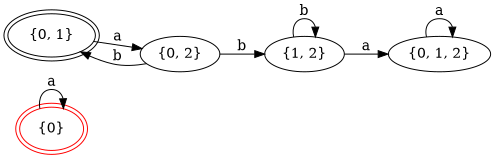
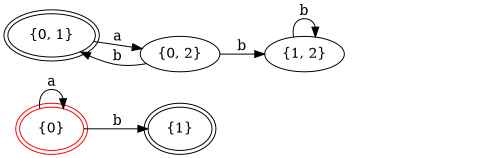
(440, 54) -> none
none -> (180, 129)
